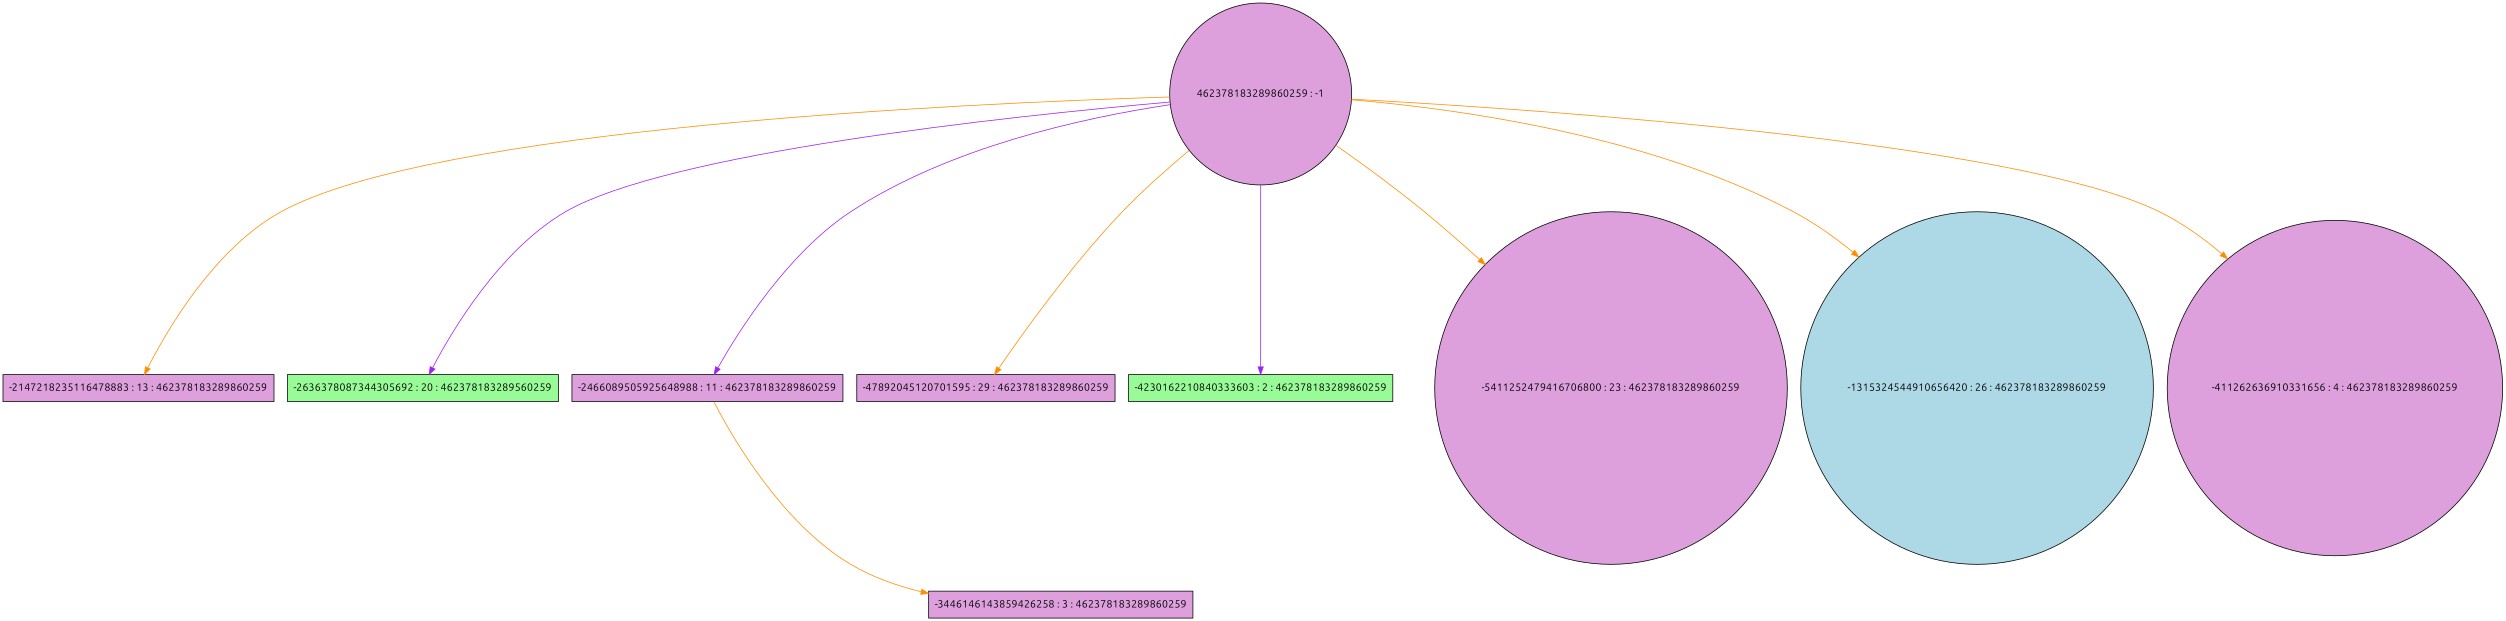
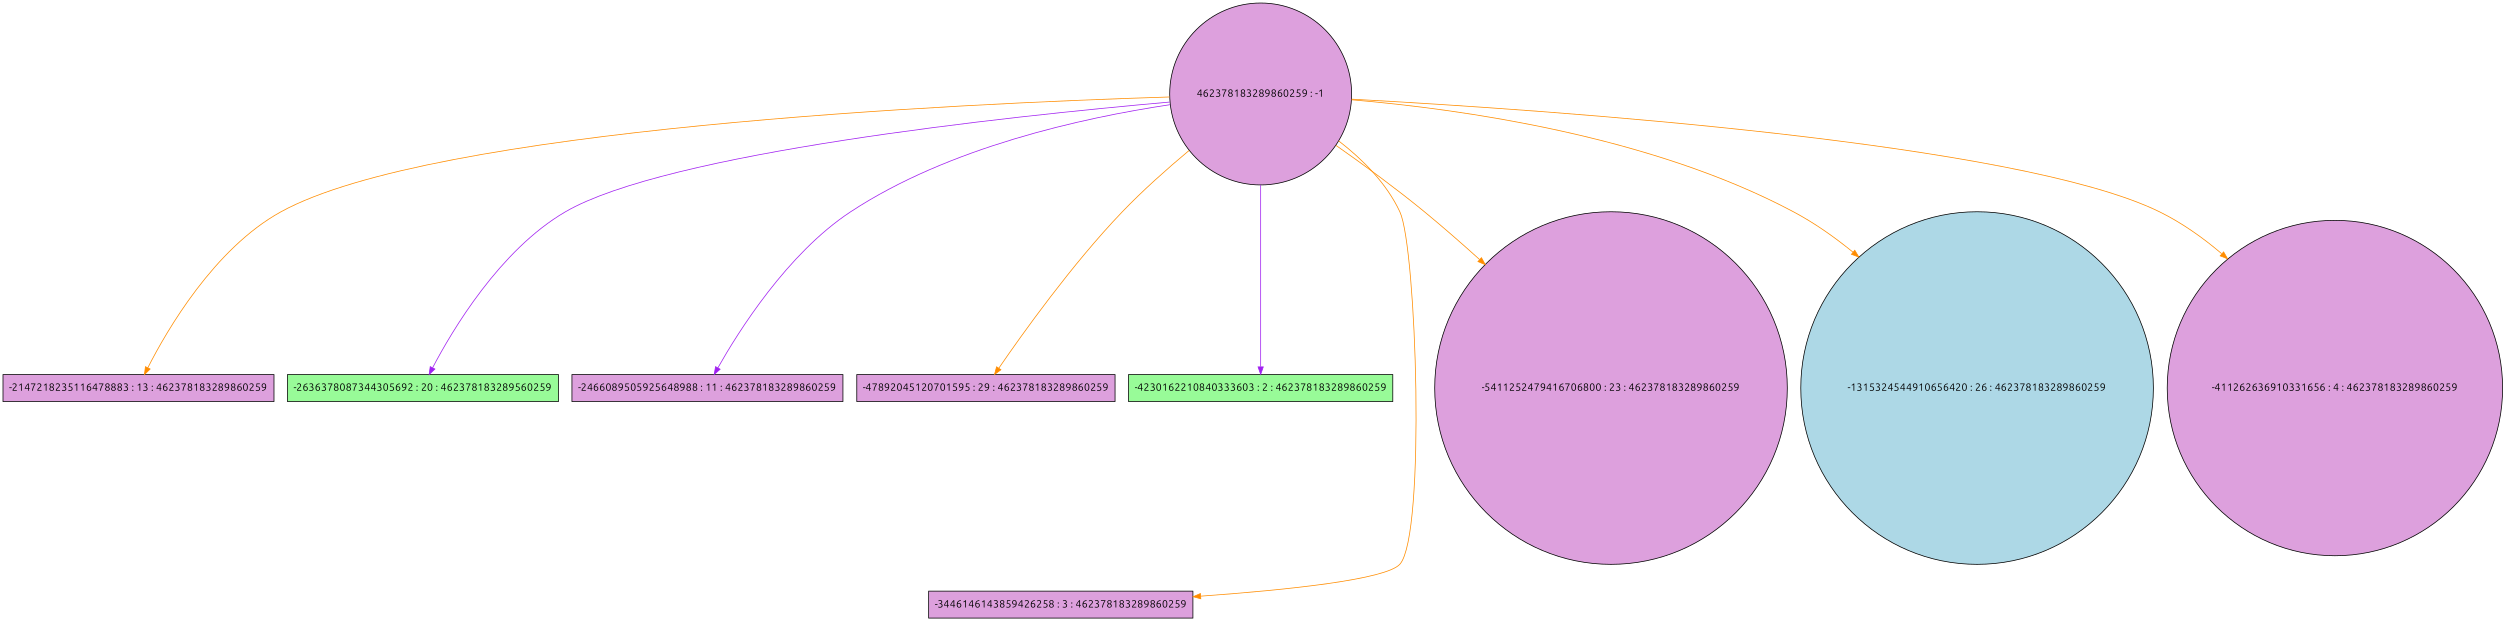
(797, 520) -> (1416, 443)
